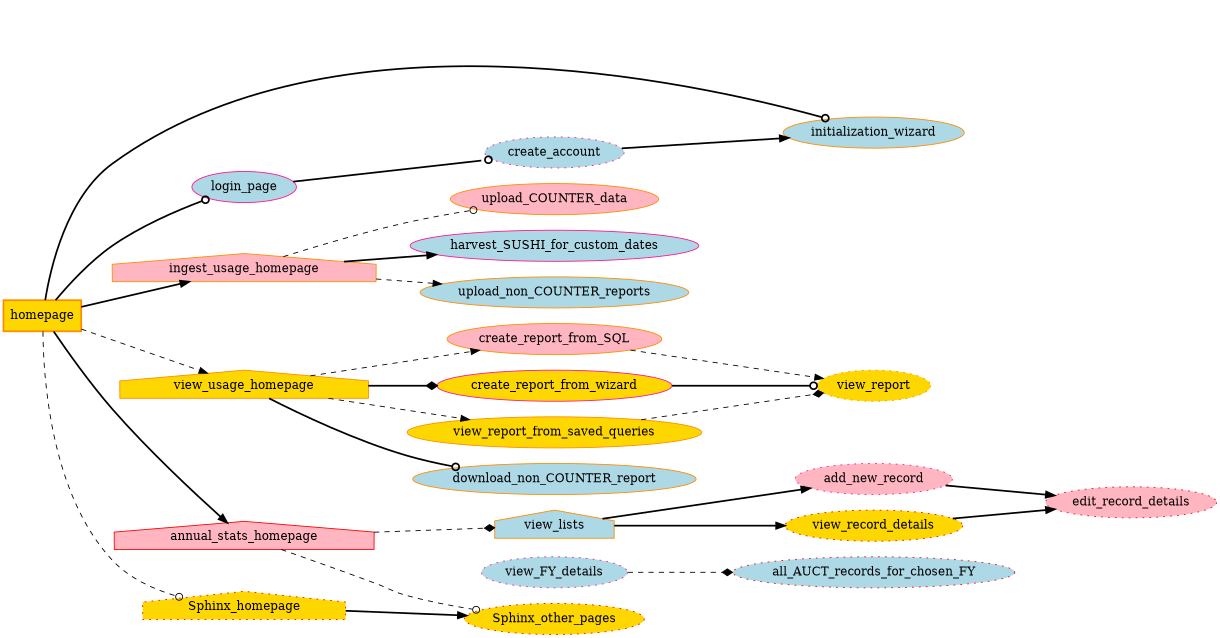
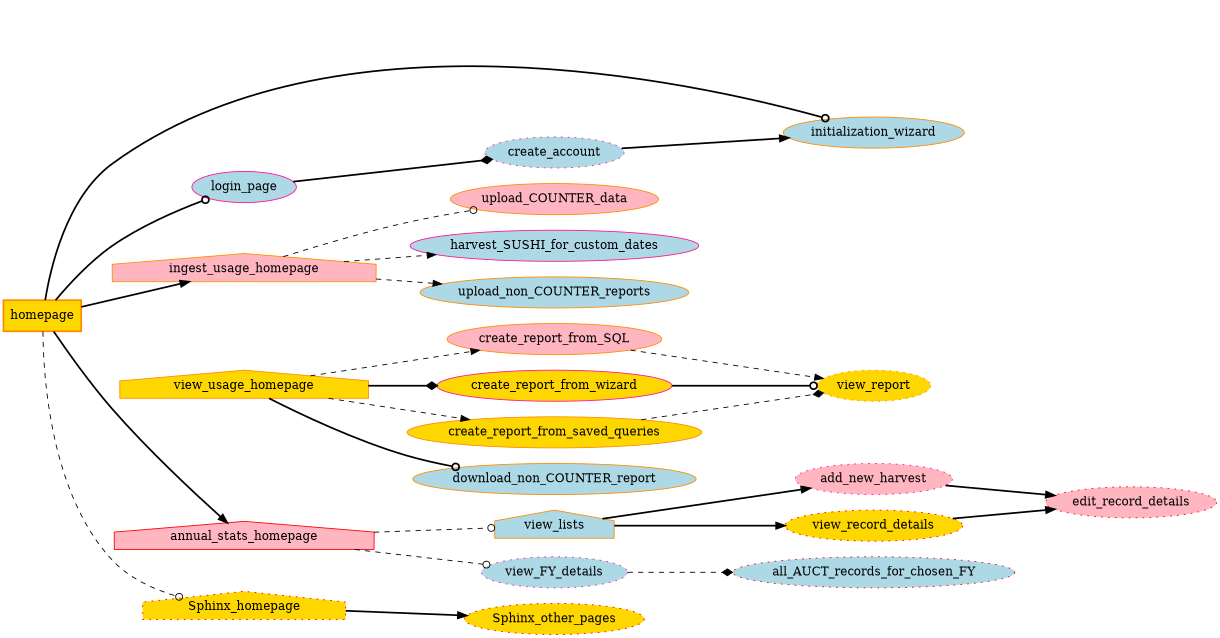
(387, 171) -> (387, 171)
(385, 258) -> (385, 258)
(140, 350) -> none
(554, 432) -> (554, 432)
(874, 479) -> (874, 479)
(431, 530) -> (431, 530)
(376, 583) -> (419, 557)
